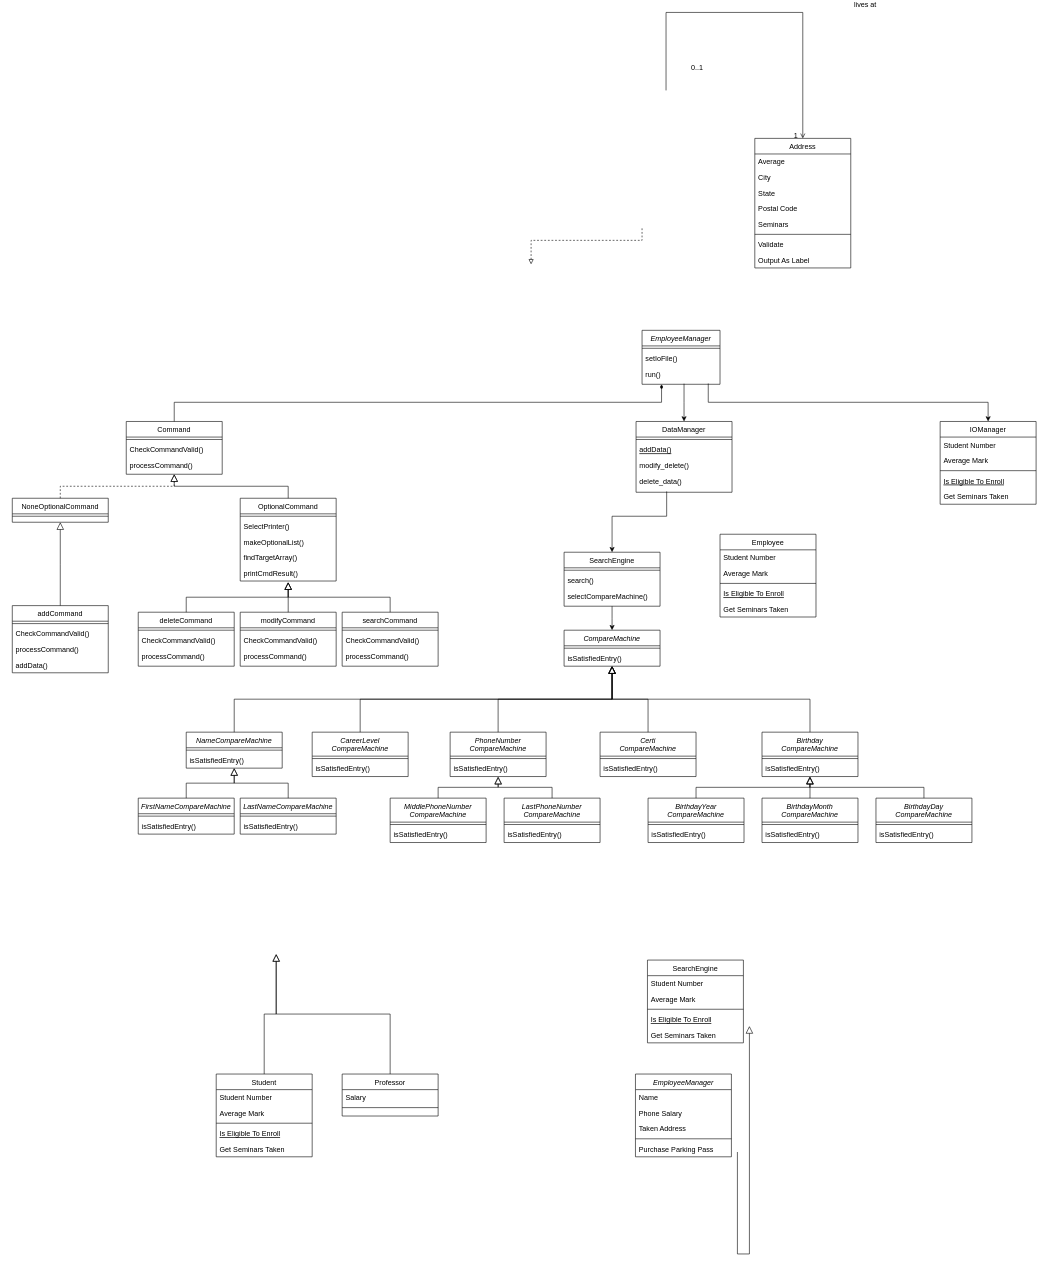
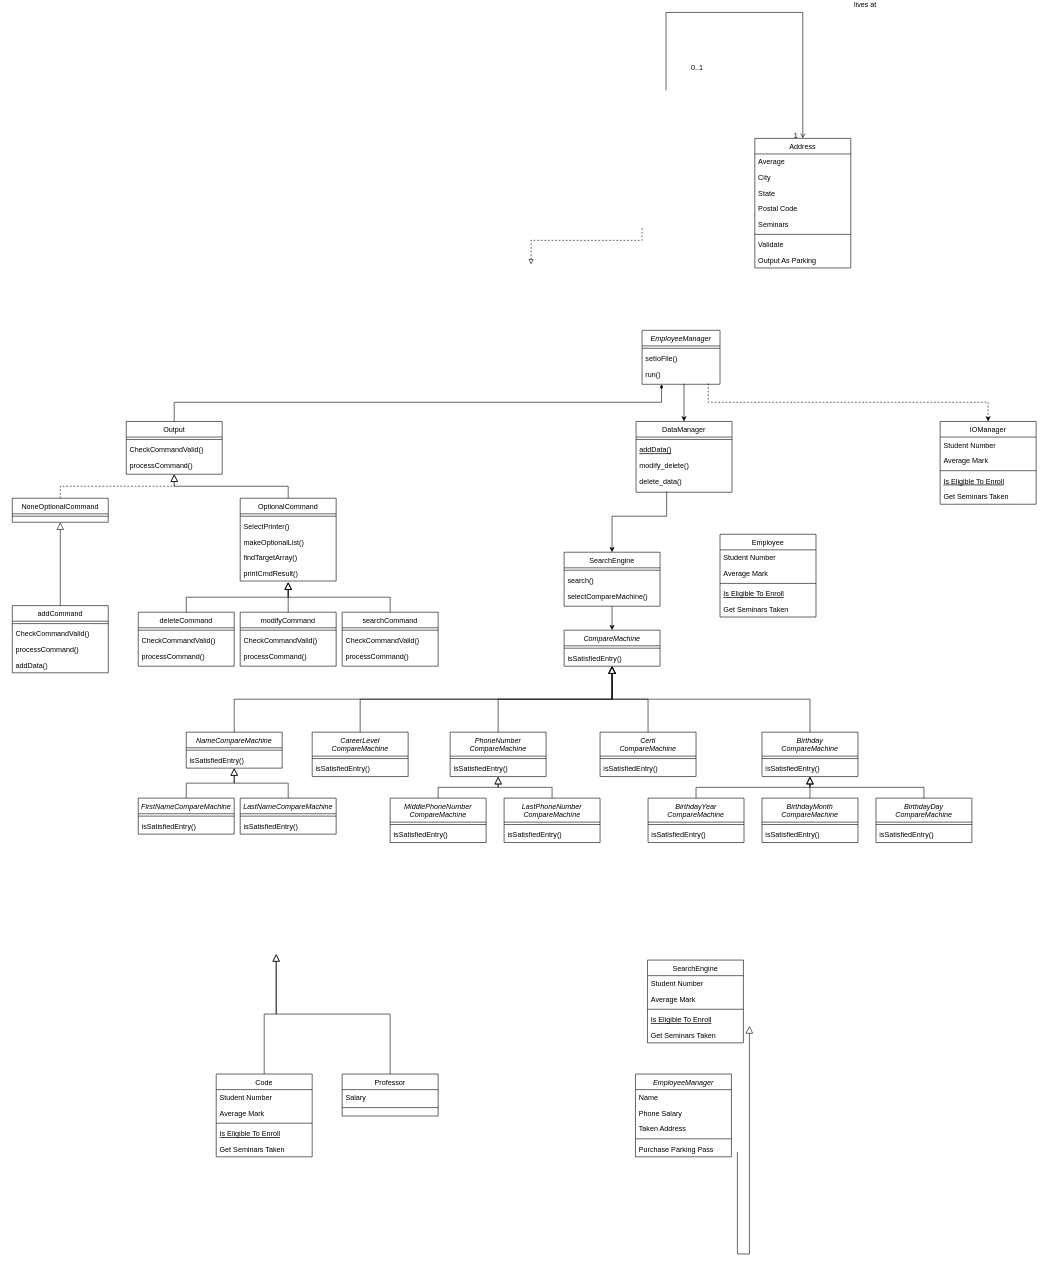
(786, 260) -> (790, 260)
(848, 402) -> (848, 402)
(174, 430) -> (174, 430)
(264, 1082) -> (264, 1082)
